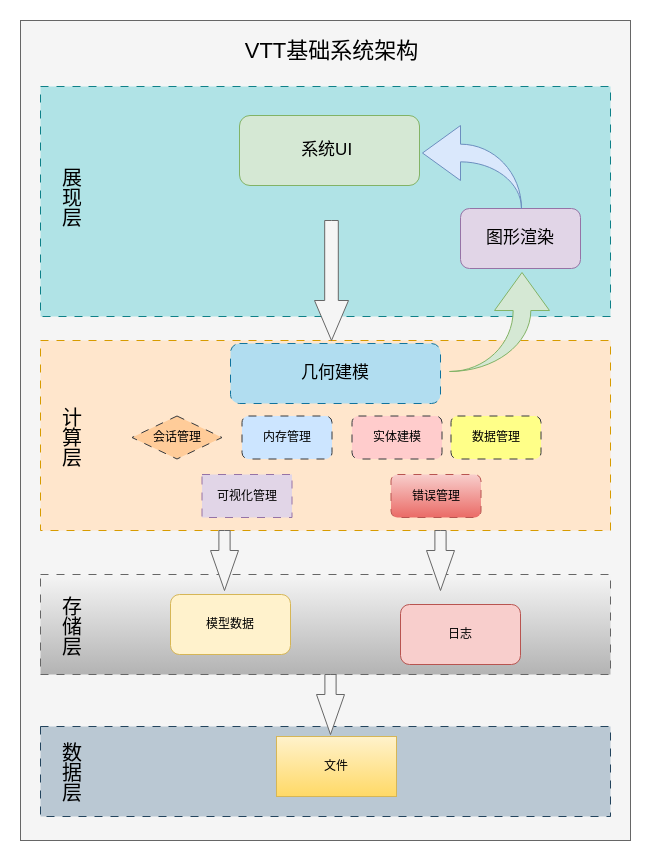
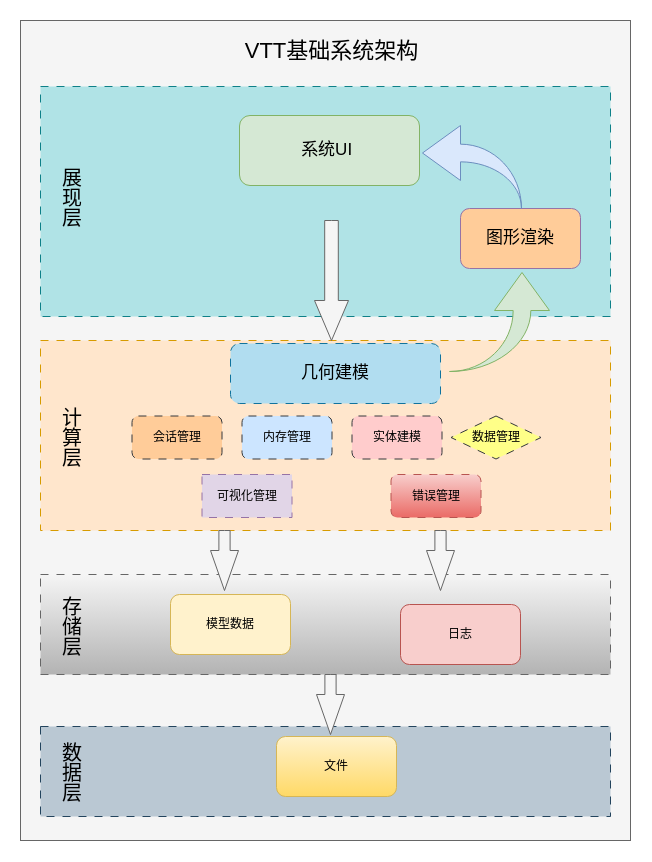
(521, 239) -> (521, 239)
(177, 438) -> (177, 438)
(496, 438) -> (496, 438)
(337, 767) -> (337, 767)
